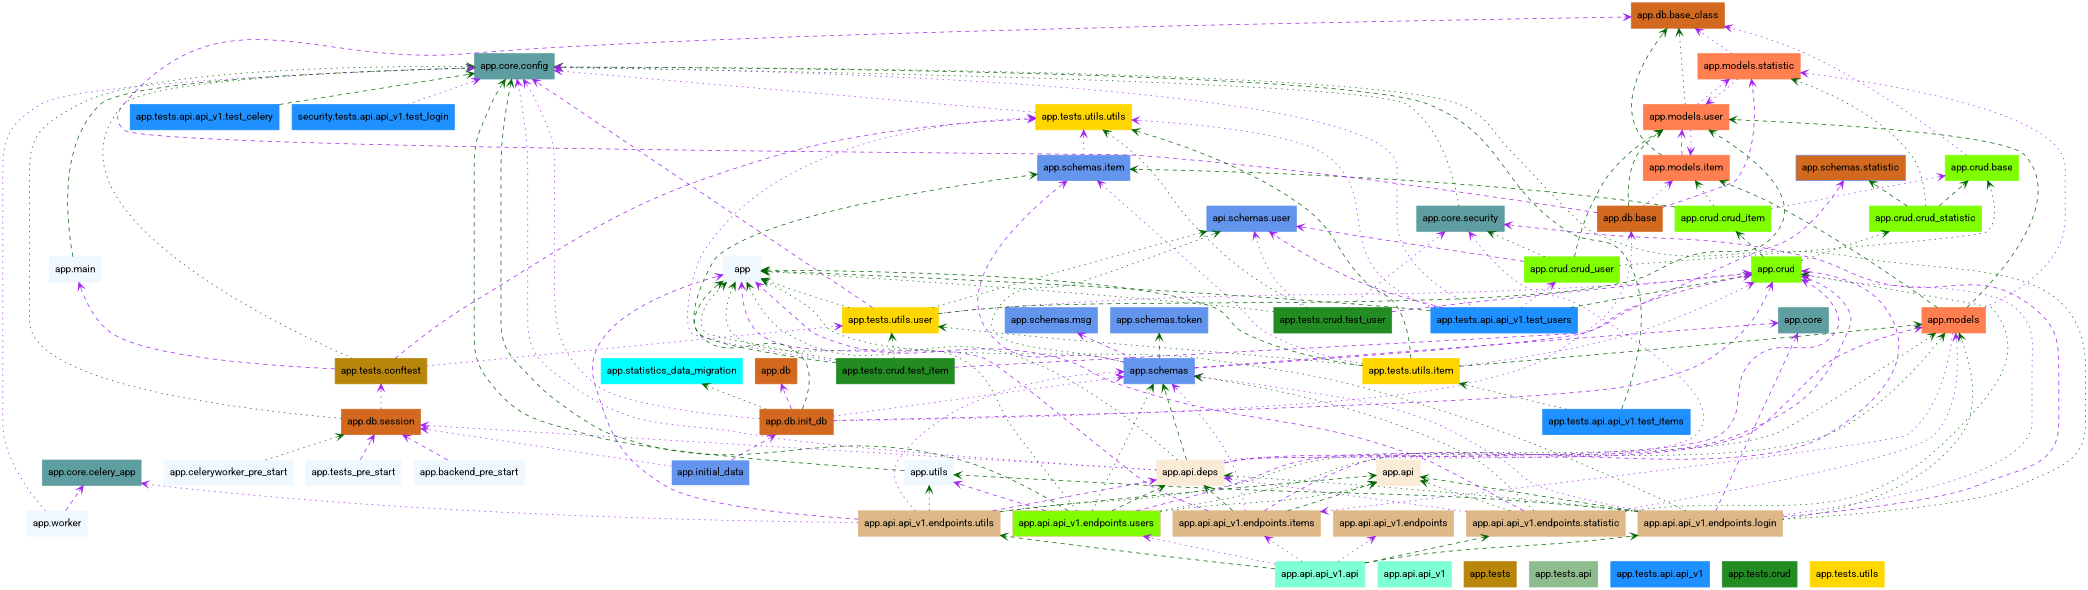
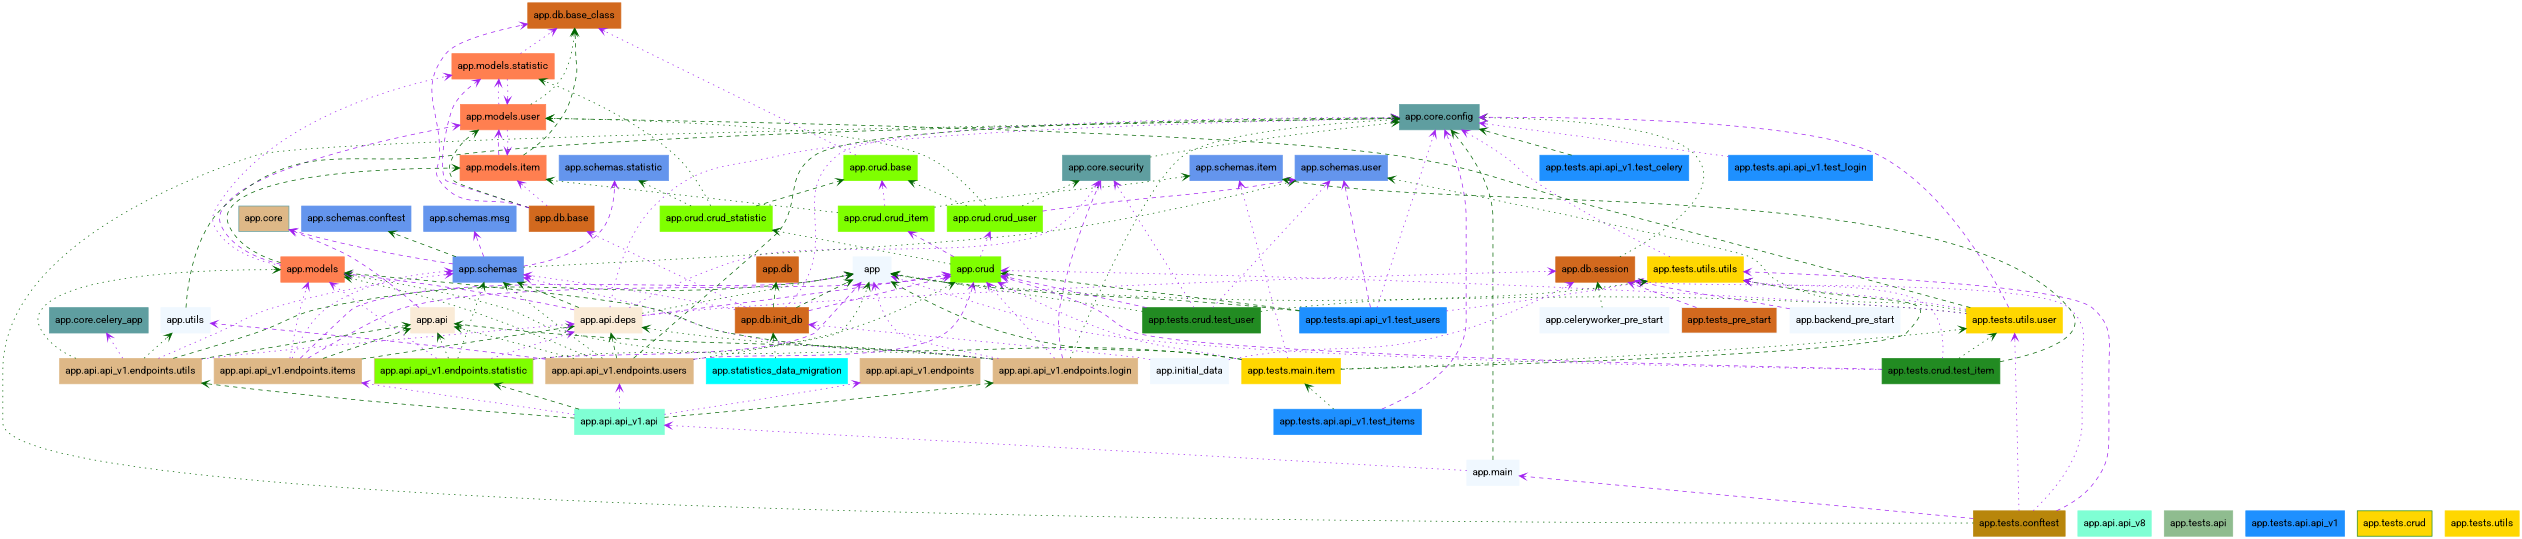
(1394, 97) -> (1466, 292)
(373, 117) -> (1801, 168)
(1971, 139) -> (329, 155)
(1084, 146) -> (1859, 295)
(1851, 168) -> (614, 168)
(1420, 181) -> (1071, 190)
(1601, 186) -> (746, 127)
(1891, 195) -> (677, 199)
(1252, 219) -> (1341, 168)
(1752, 247) -> (934, 246)
(1530, 301) -> (983, 250)
(980, 316) -> none
(1159, 320) -> (356, 219)
(1803, 320) -> (264, 219)
(704, 331) -> (1386, 356)
(1206, 359) -> (916, 340)
(1411, 371) -> (1291, 371)
(737, 398) -> (775, 349)
(381, 400) -> (1968, 290)
(788, 400) -> (775, 294)
(1757, 421) -> (361, 263)
none -> (1069, 448)
(749, 450) -> (983, 342)
(624, 451) -> (505, 287)
(1675, 469) -> (297, 323)
(353, 473) -> (1729, 320)
(710, 473) -> (1190, 371)
(1283, 491) -> none
(1071, 496) -> (348, 344)
(57, 524) -> none
(1087, 524) -> (619, 371)
(1546, 524) -> (454, 371)
(1415, 574) -> (2115, 524)
(1490, 574) -> none
(1760, 574) -> (2395, 524)
